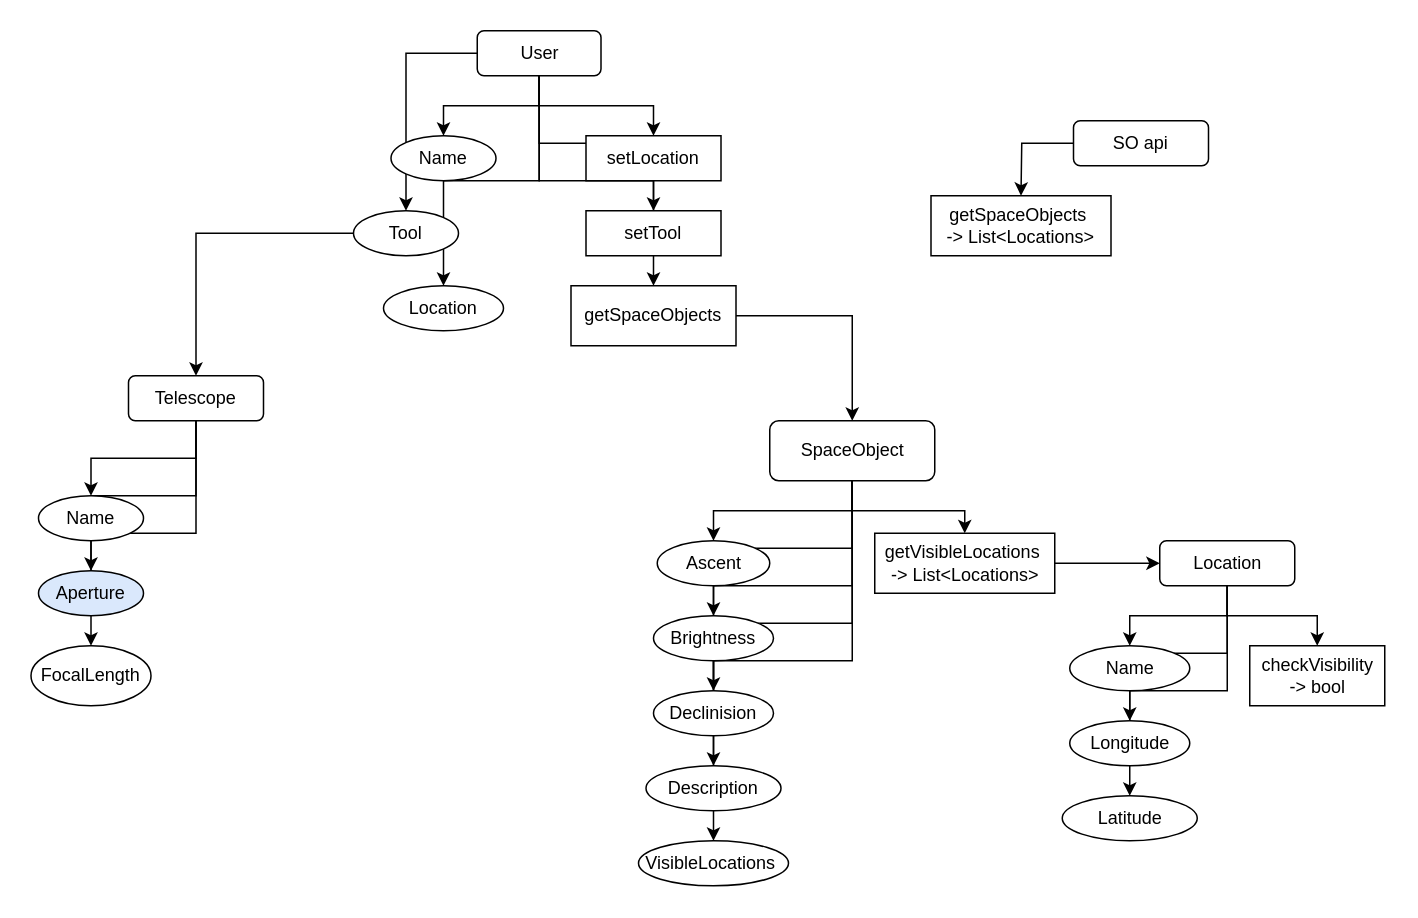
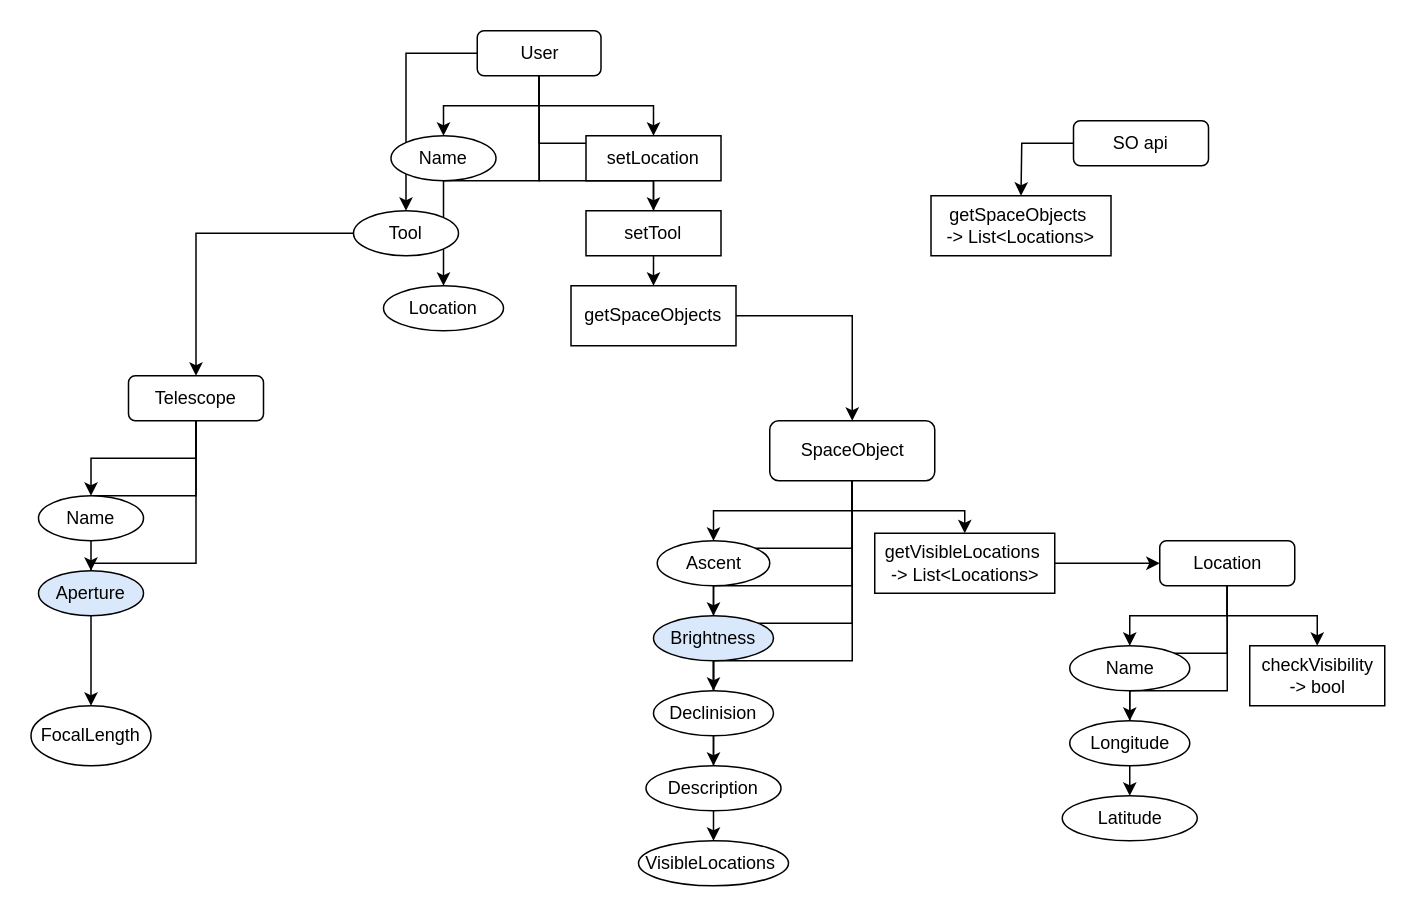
(713, 638) -> (713, 638)
(91, 676) -> (91, 736)
